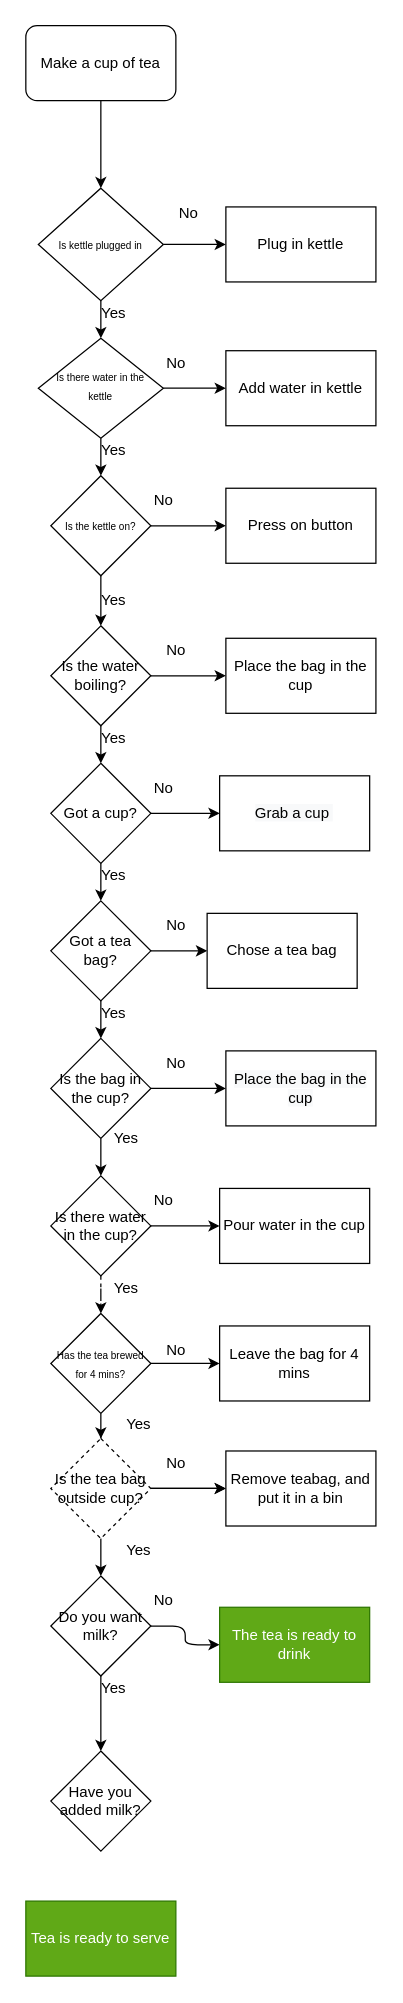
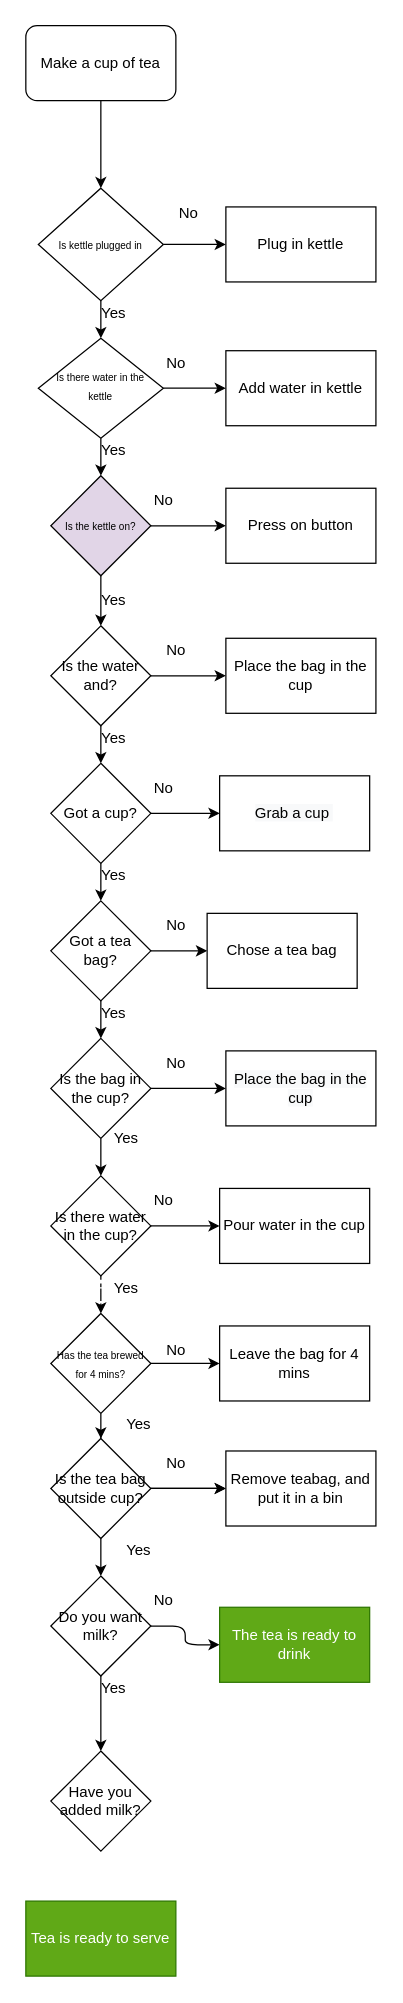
(101, 526) -> (101, 526)
(101, 676) -> (101, 676)
(101, 1488) -> (101, 1488)
